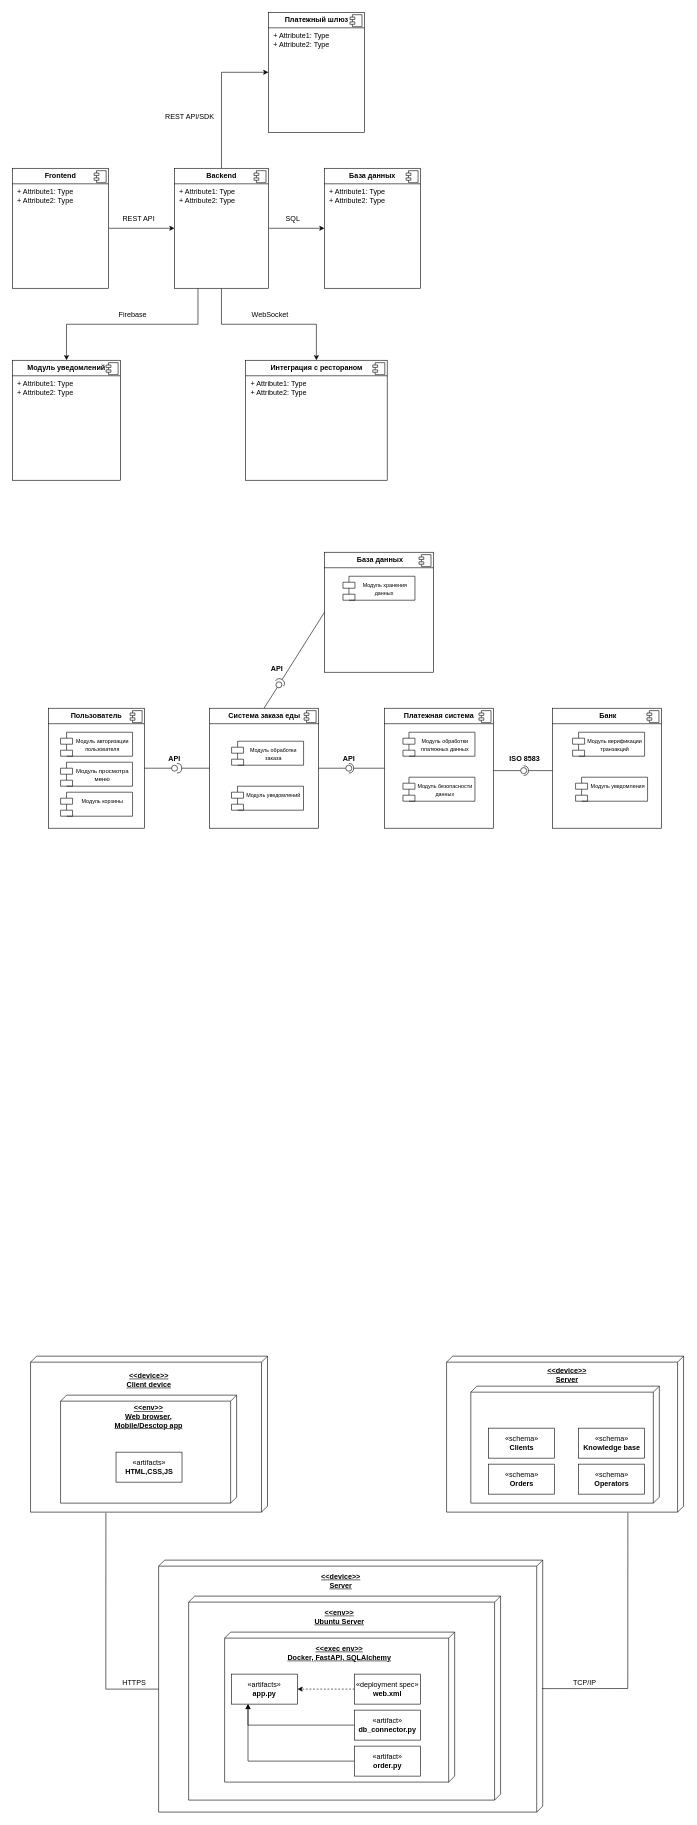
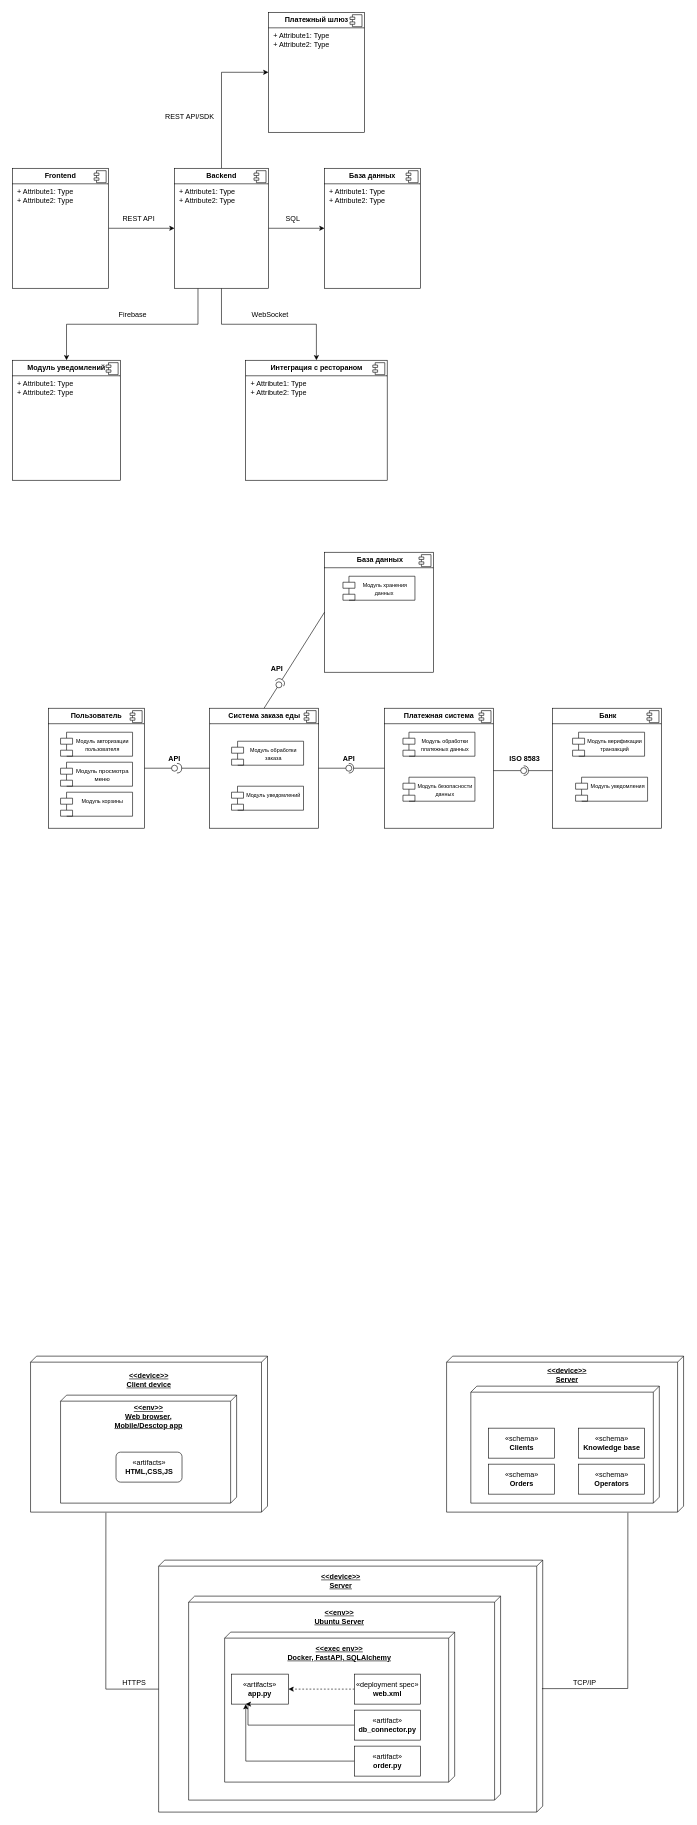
(149, 1467) -> (149, 1467)
(264, 1689) -> (260, 1689)
